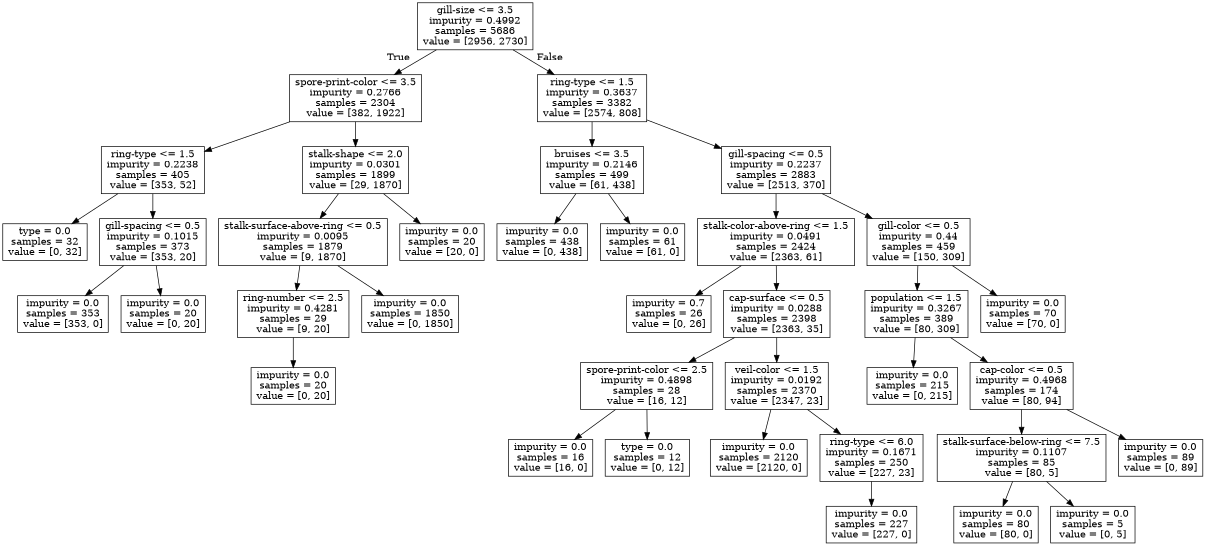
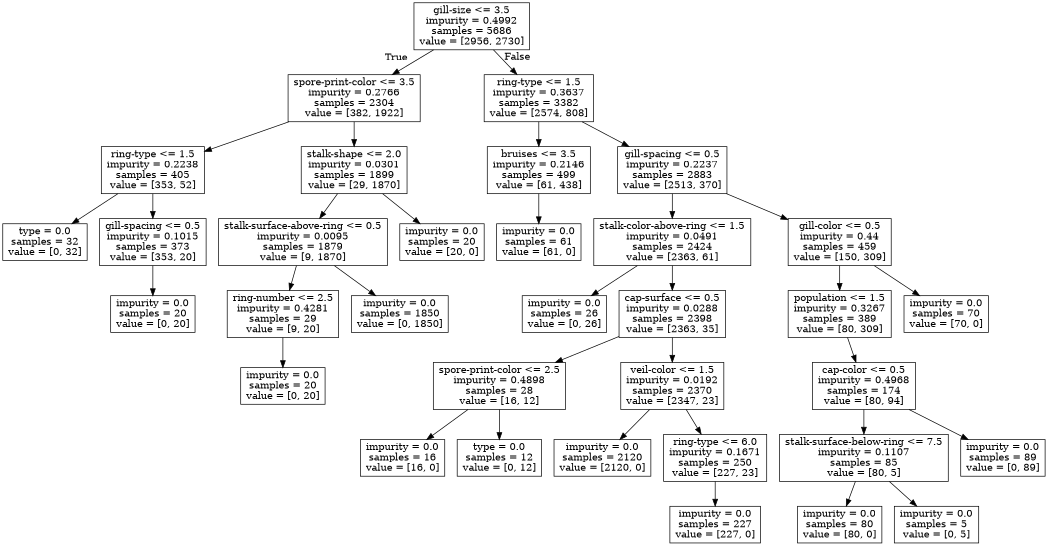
(542, 242) -> none
(63, 314) -> none
(669, 314) -> (564, 314)
(912, 386) -> none
